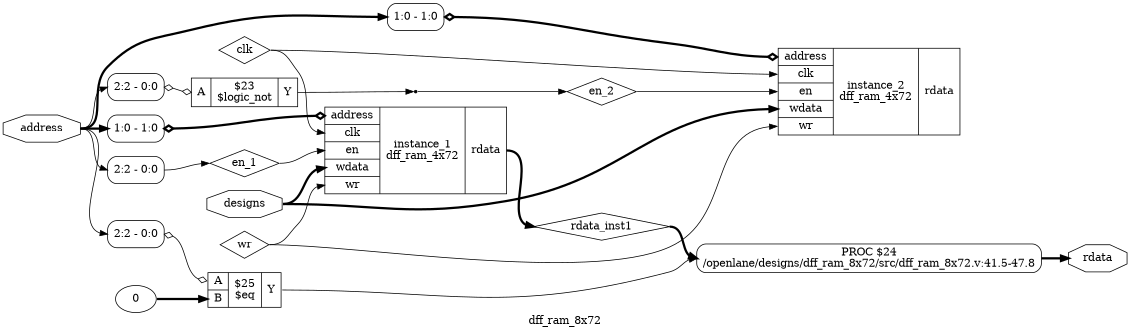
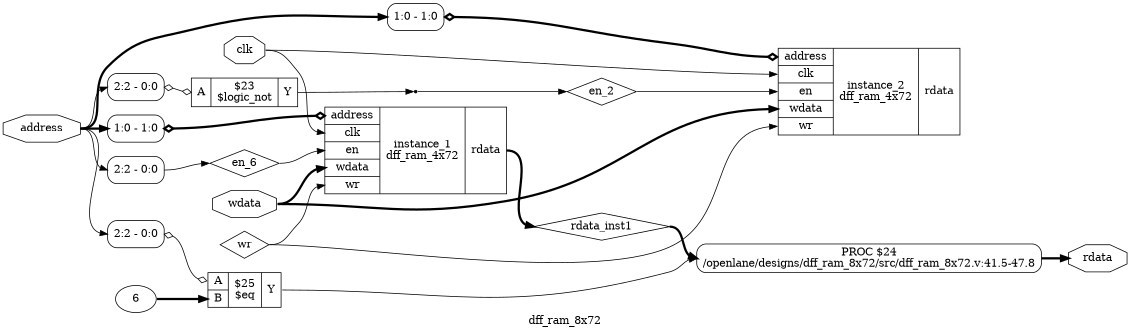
(245, 50) -> (245, 50)
(245, 163) -> (245, 163)
(245, 204) -> (245, 204)
(136, 299) -> (136, 299)
